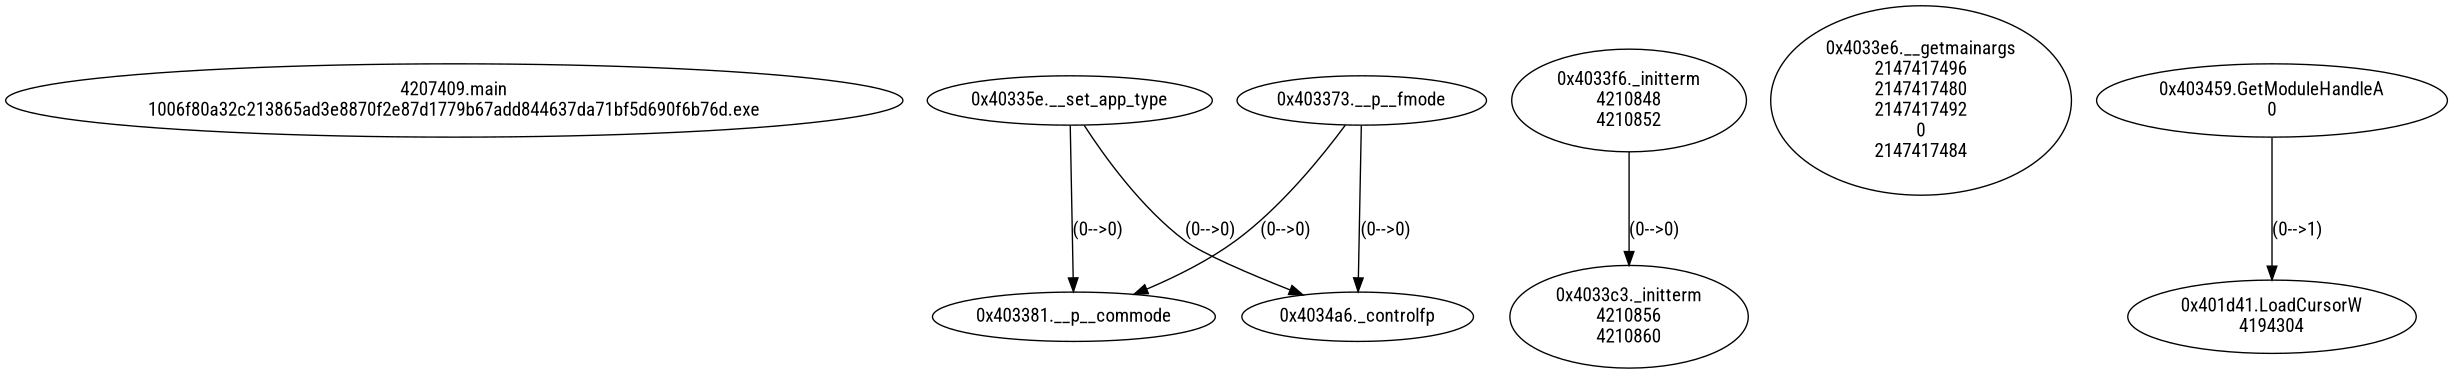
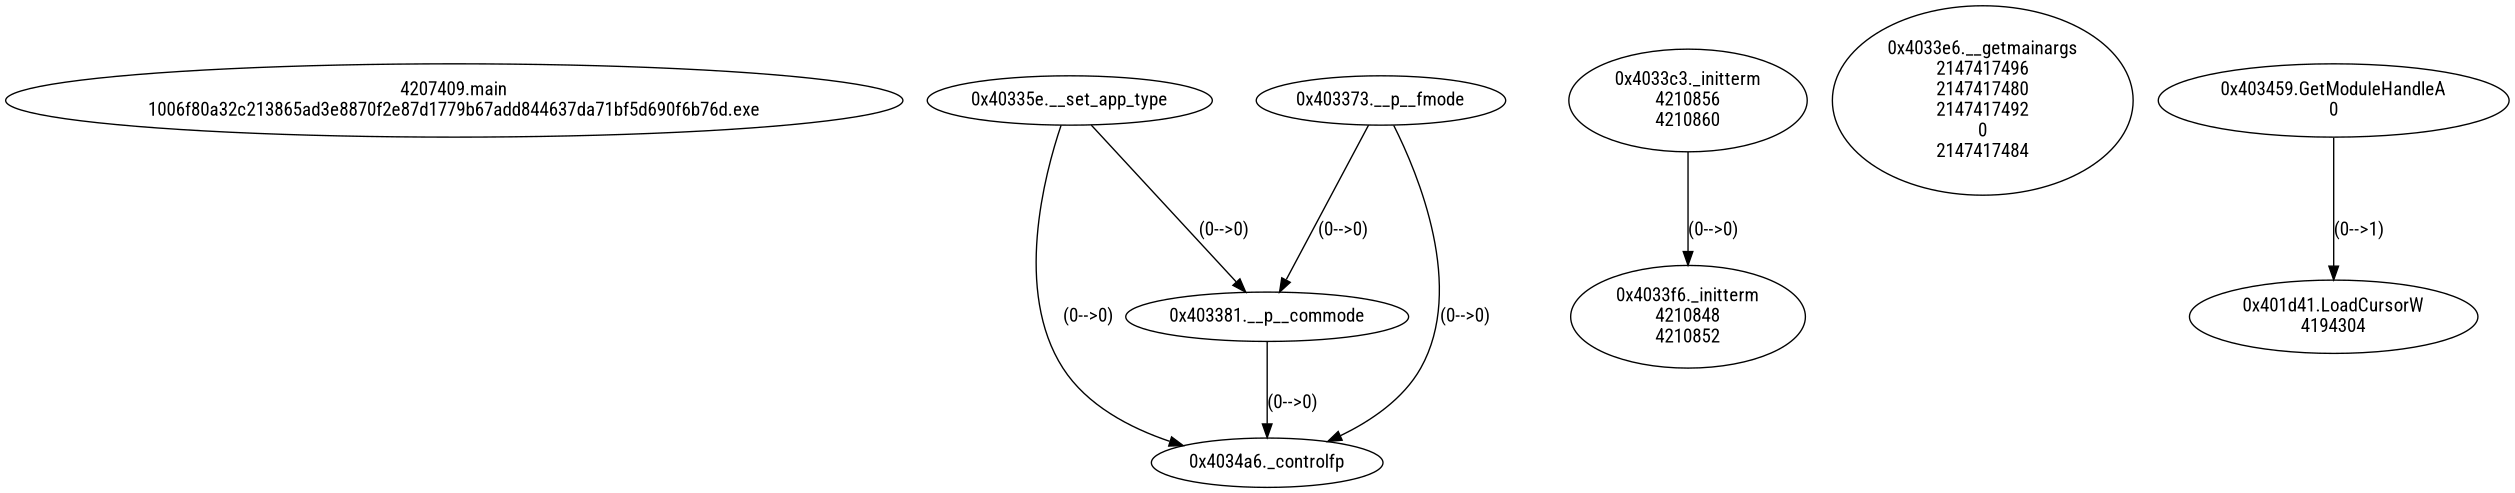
(1629, 202) -> (1688, 202)
none -> (1267, 383)
